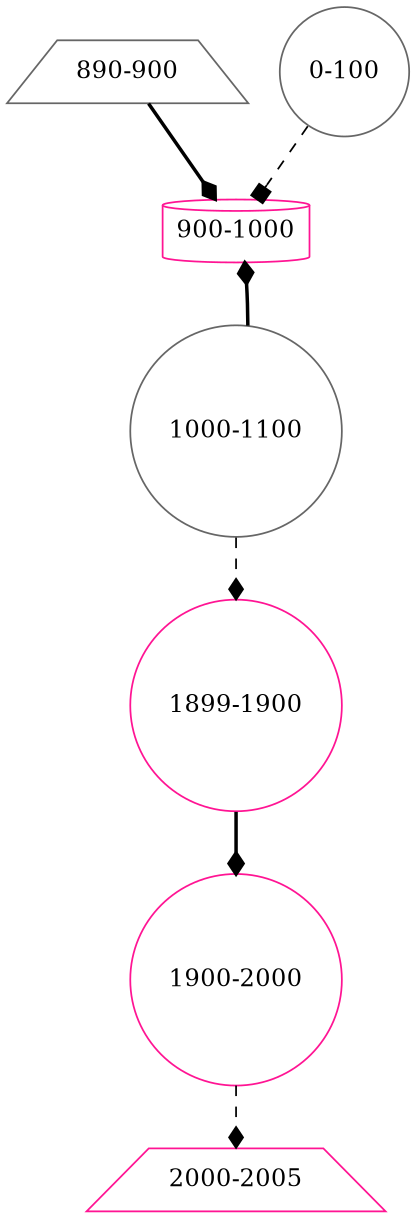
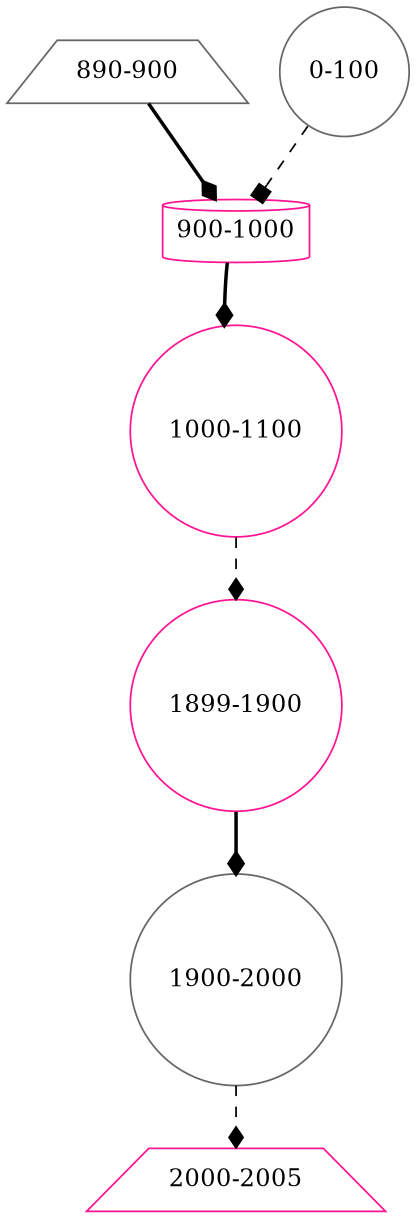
(247, 305) -> (226, 283)
(236, 431) -> (236, 431)
(236, 980) -> (236, 980)
